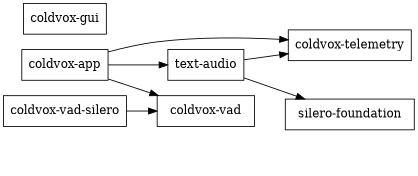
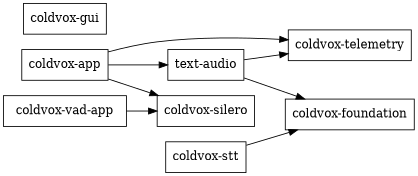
(65, 111) -> (65, 111)
(206, 111) -> (206, 111)
(350, 114) -> (350, 114)
none -> (206, 157)
